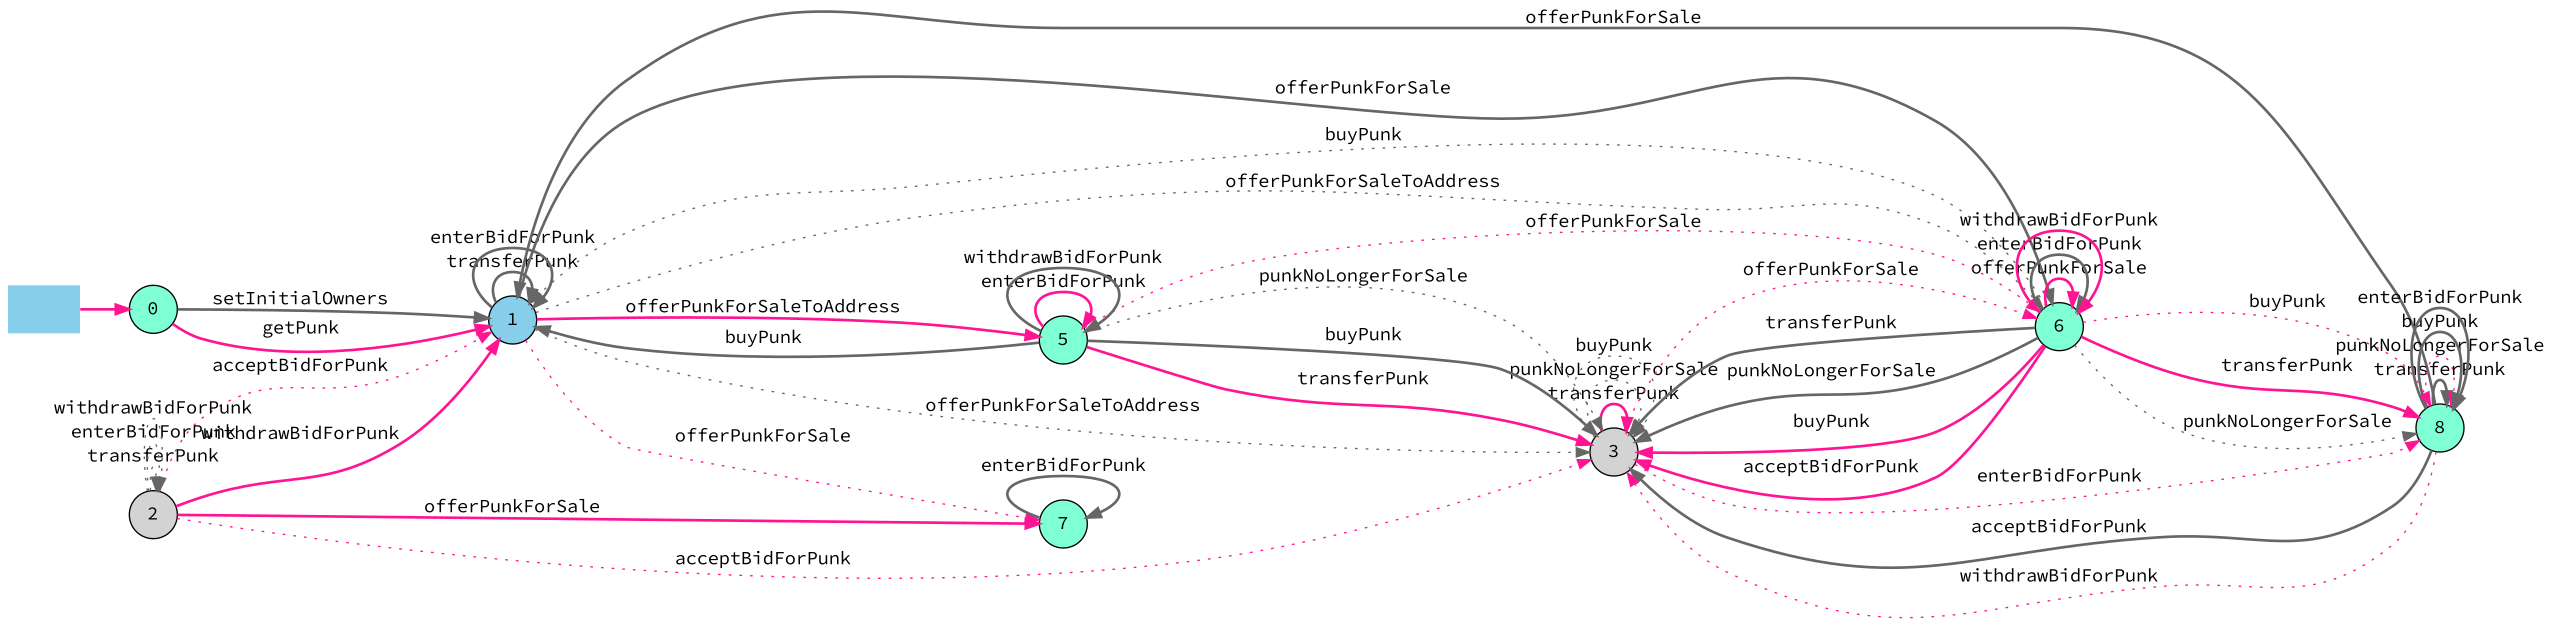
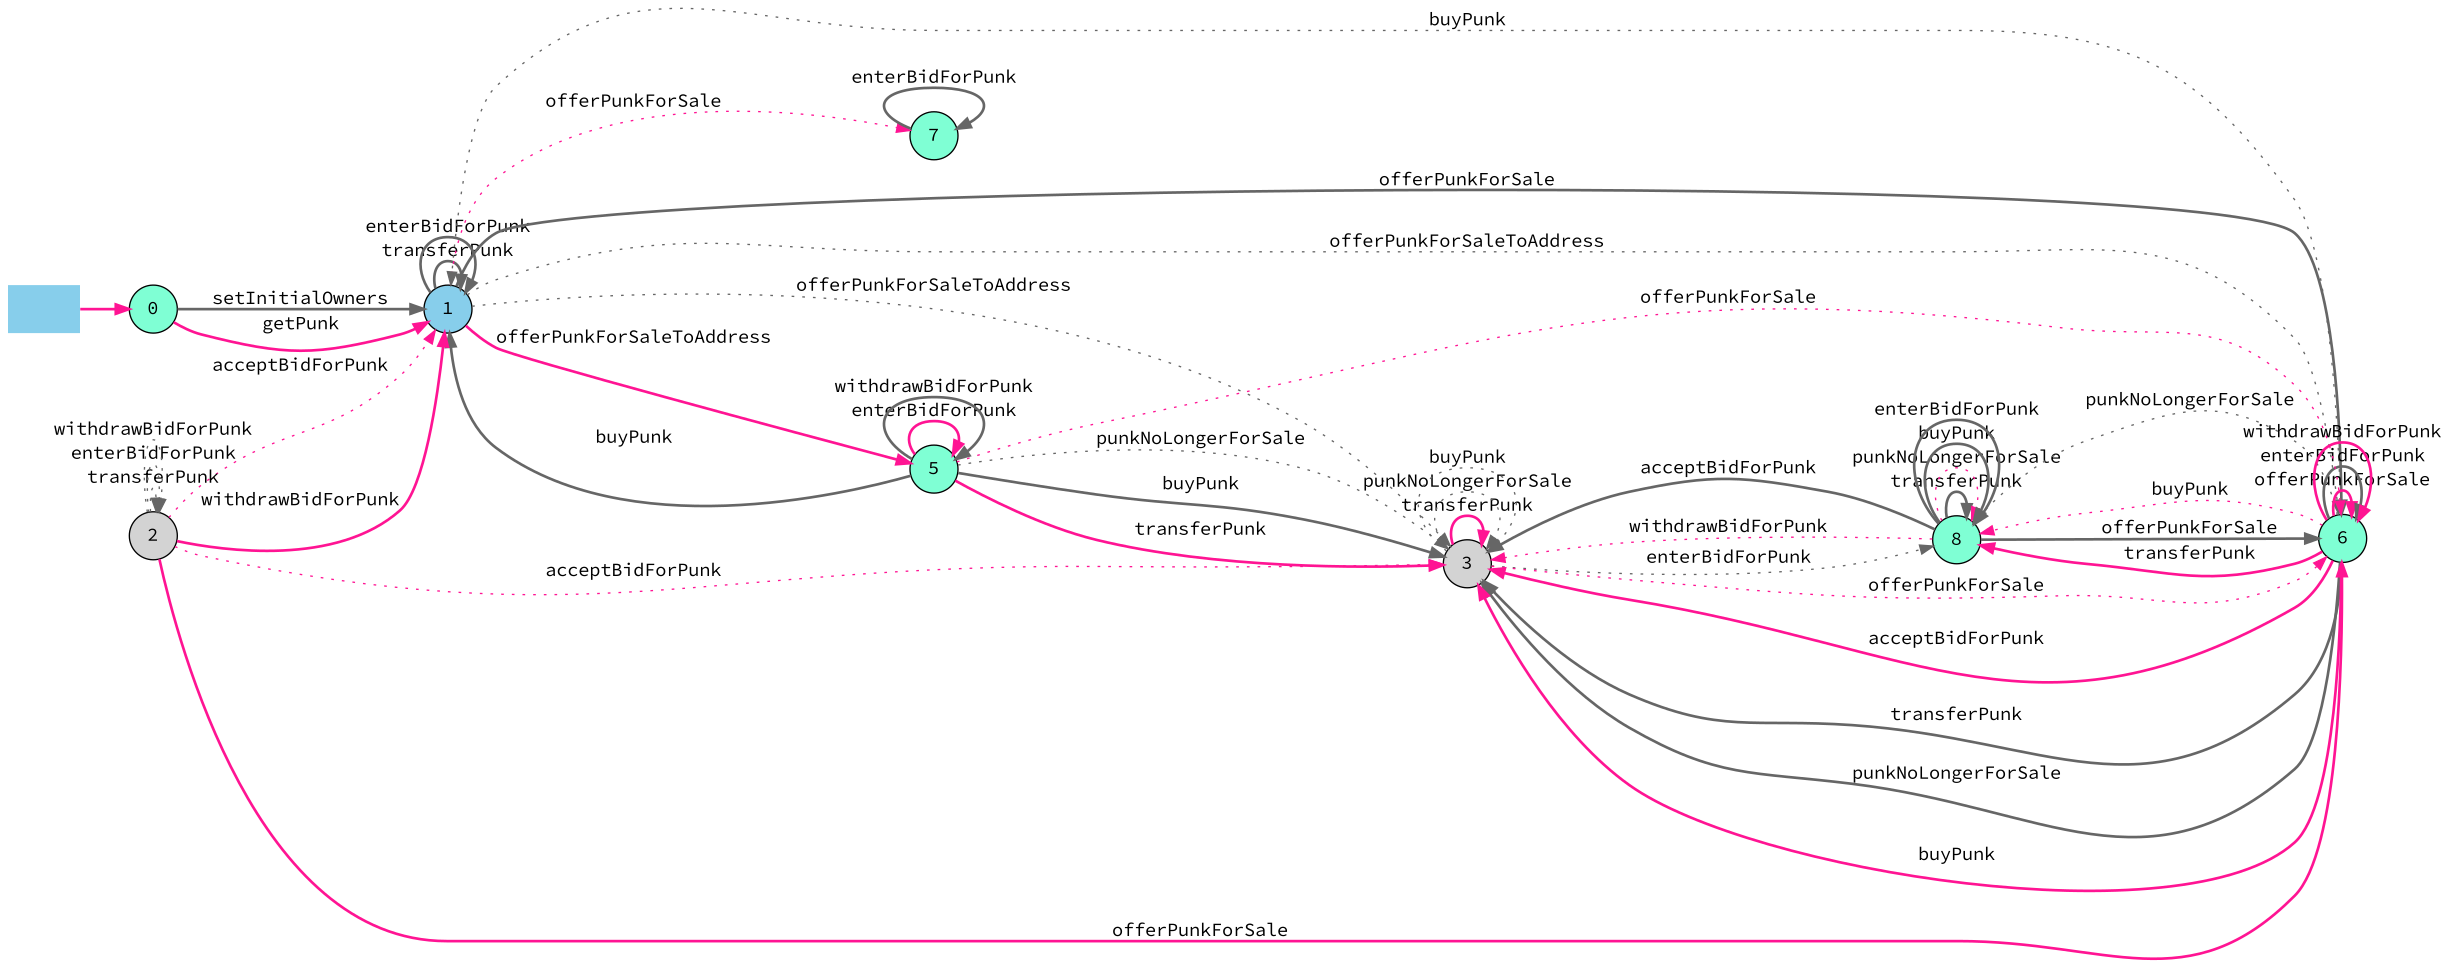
(1504, 28) -> (2143, 539)
(2019, 503) -> (1707, 574)
(602, 519) -> (1288, 941)
